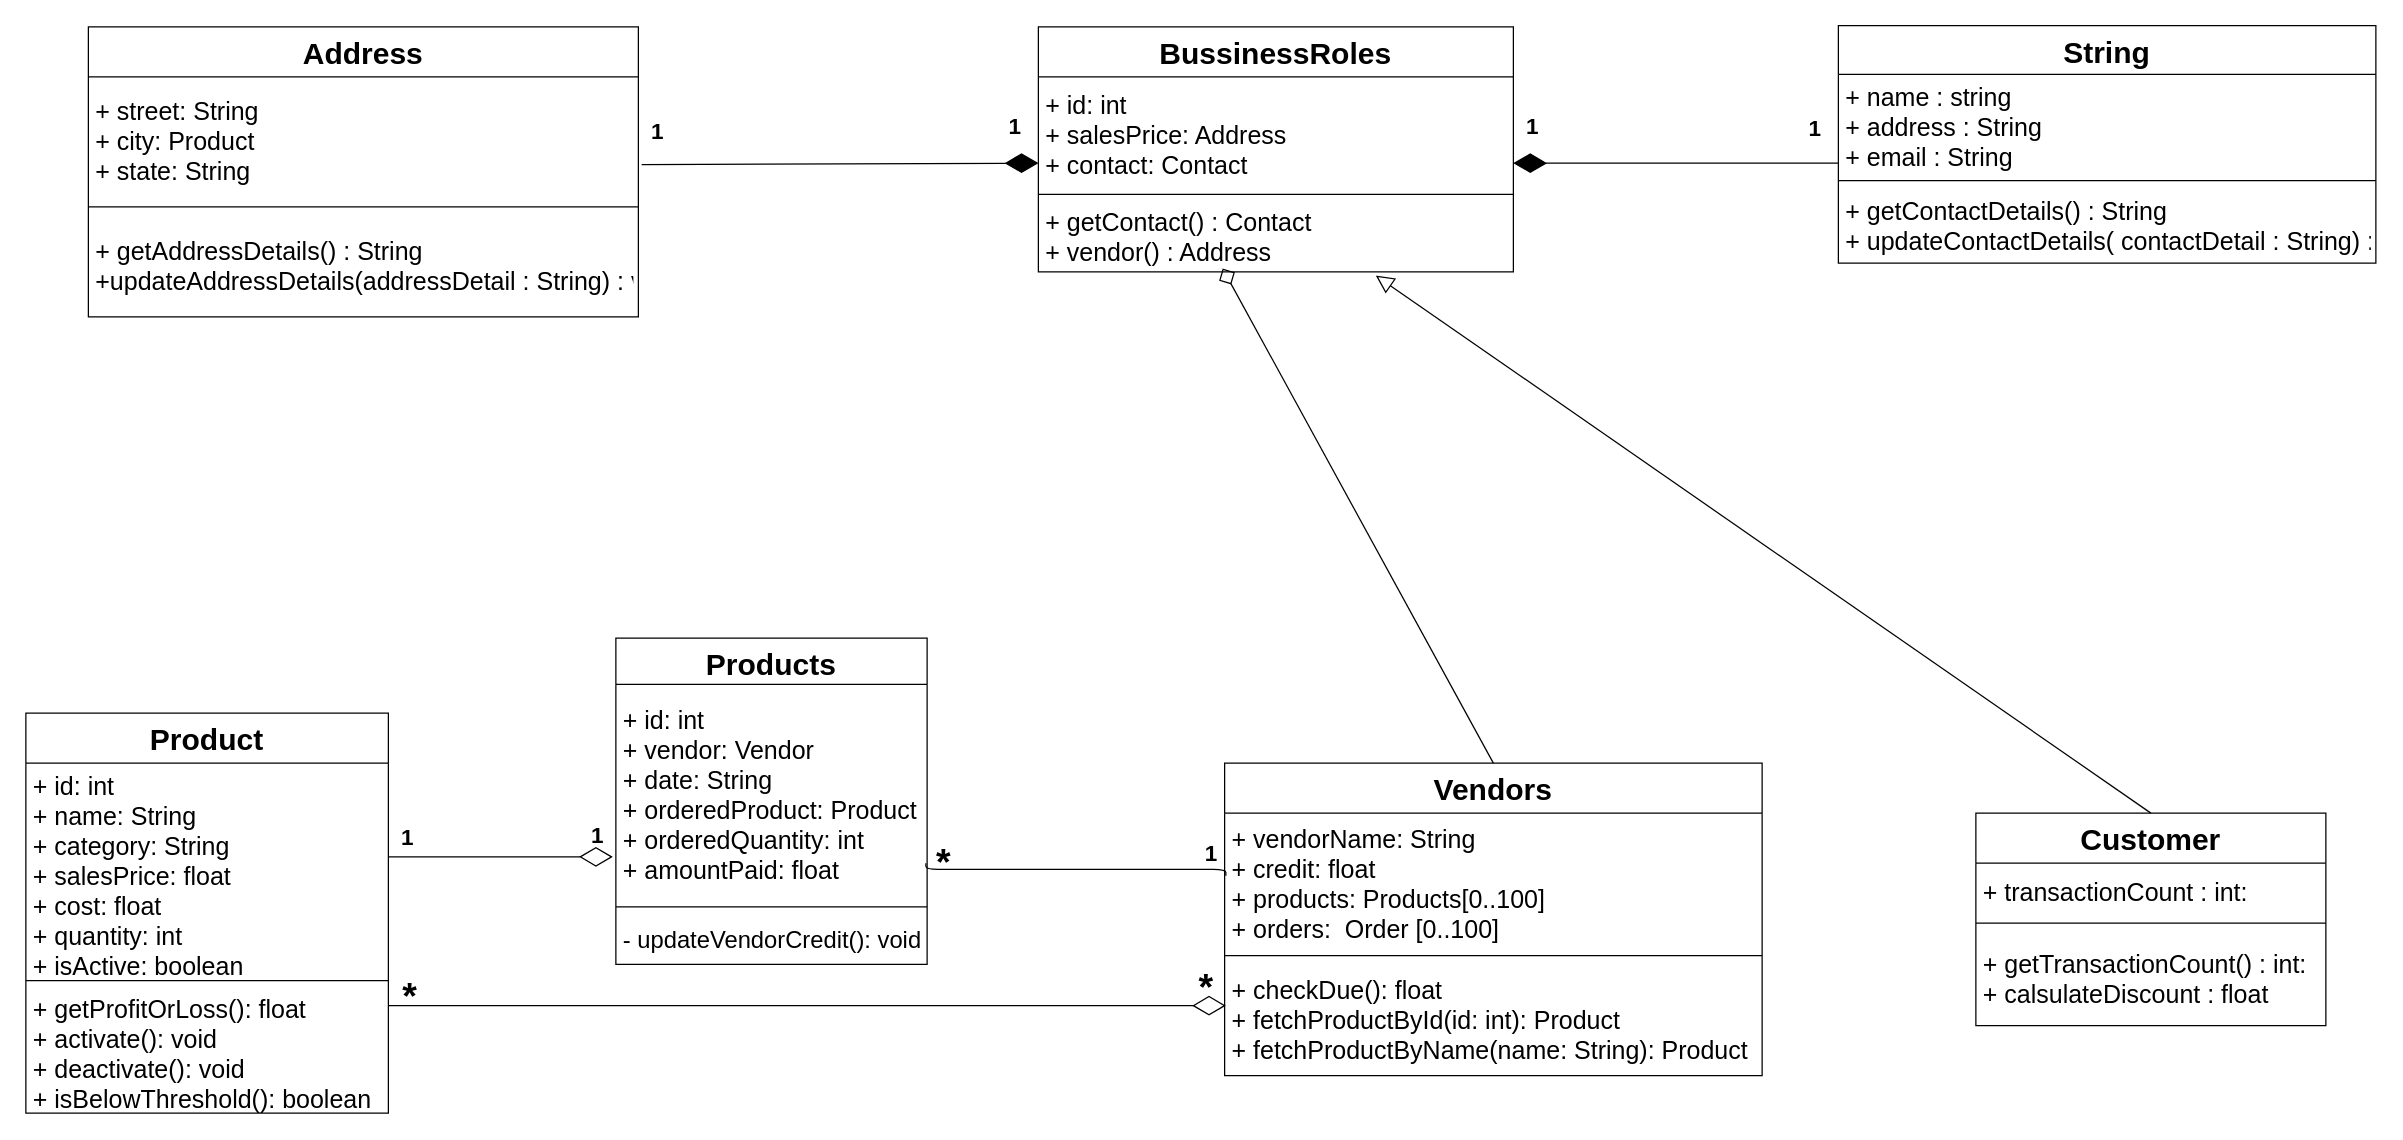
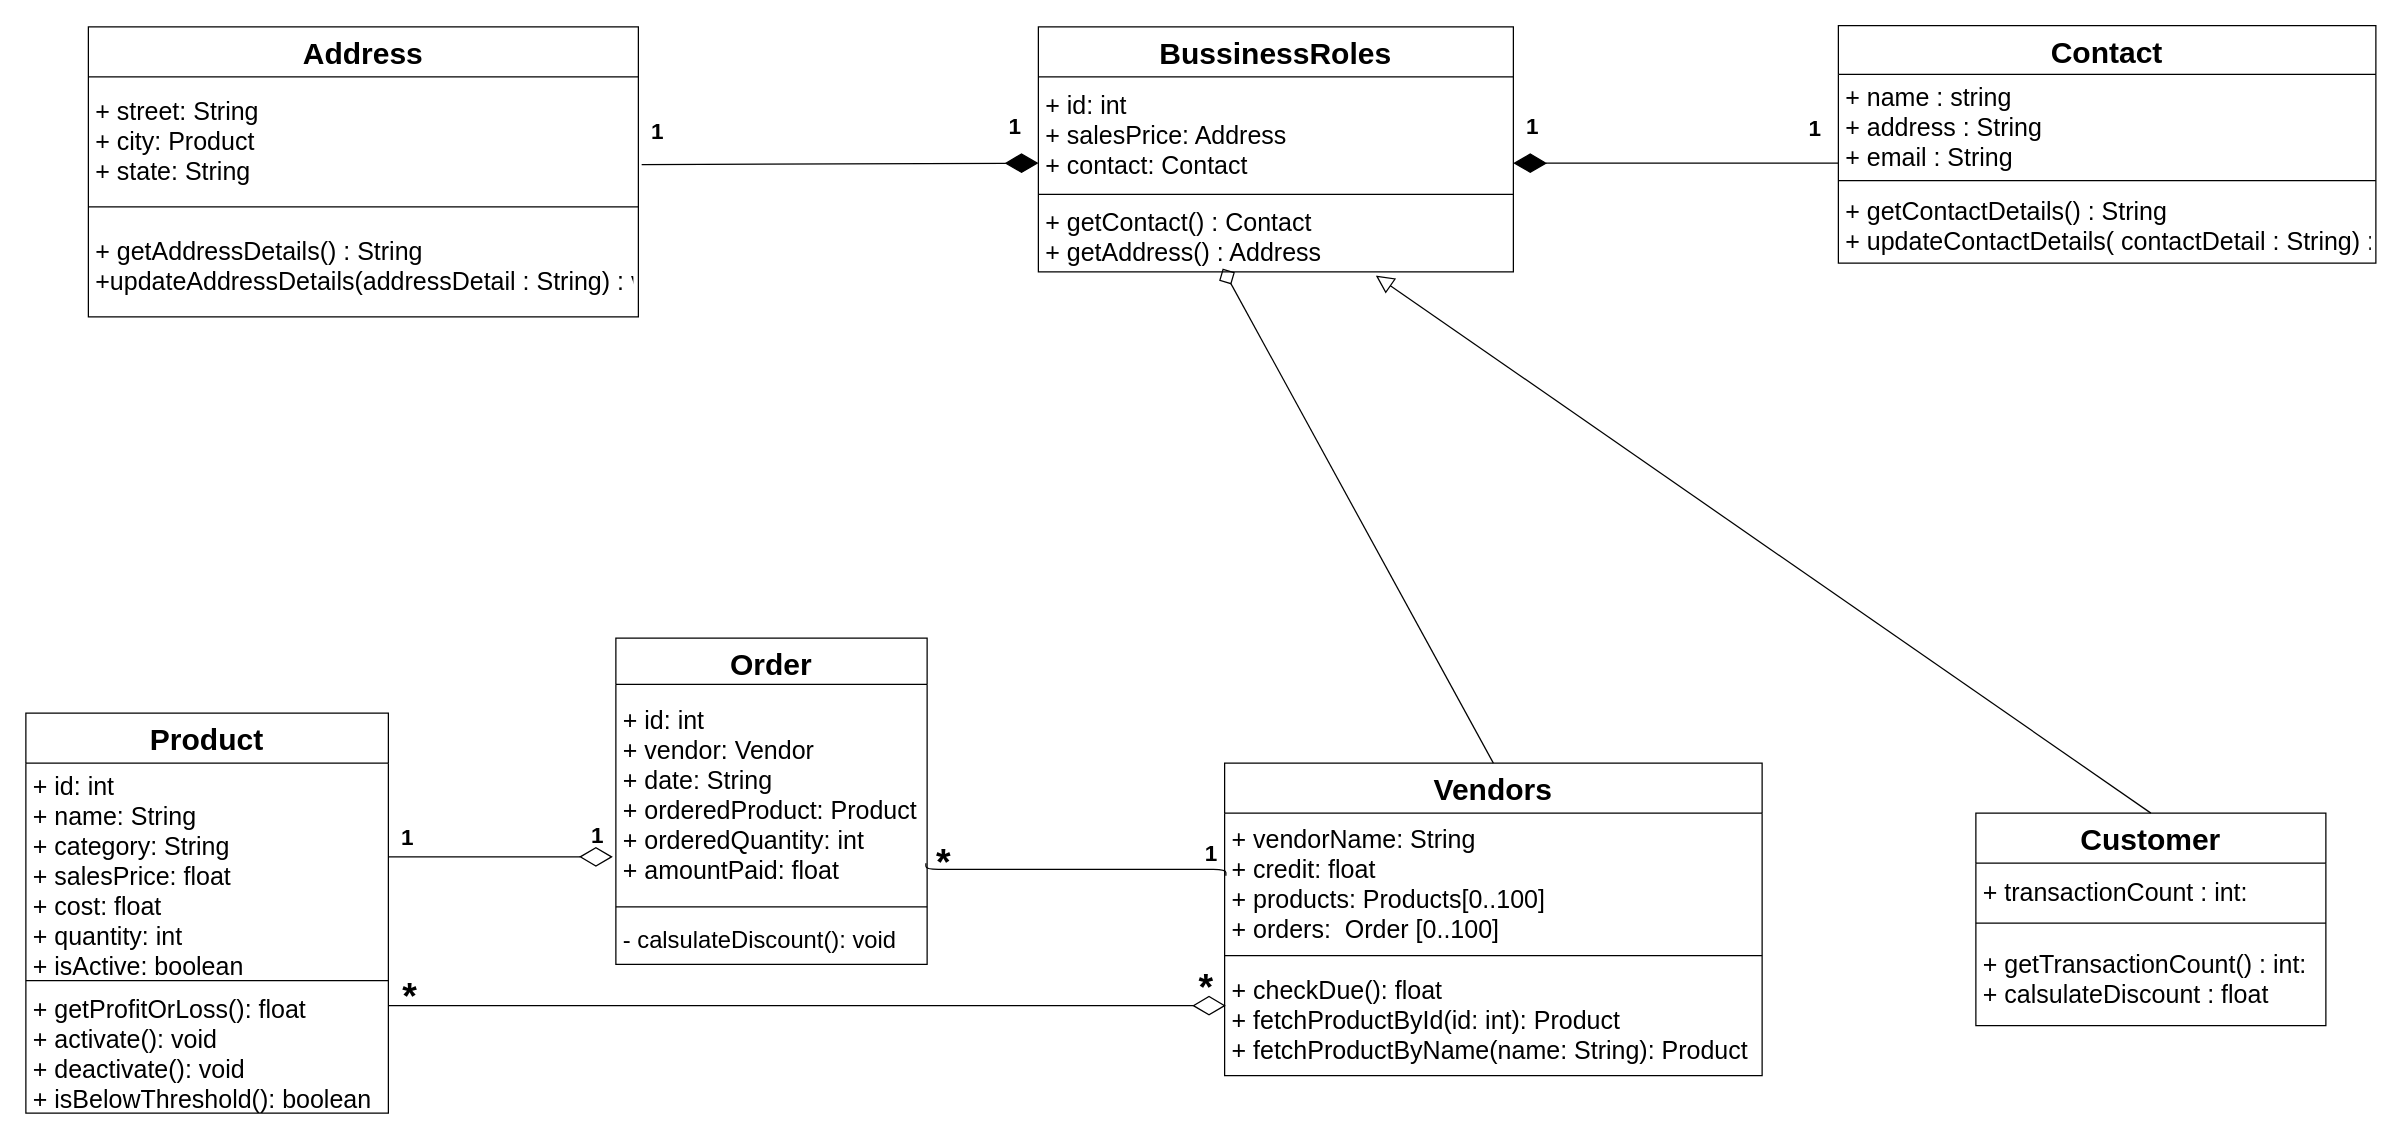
(2106, 53) -> (2106, 53)
(1200, 223) -> (1200, 223)
(771, 665) -> (771, 665)
(793, 940) -> (780, 940)
